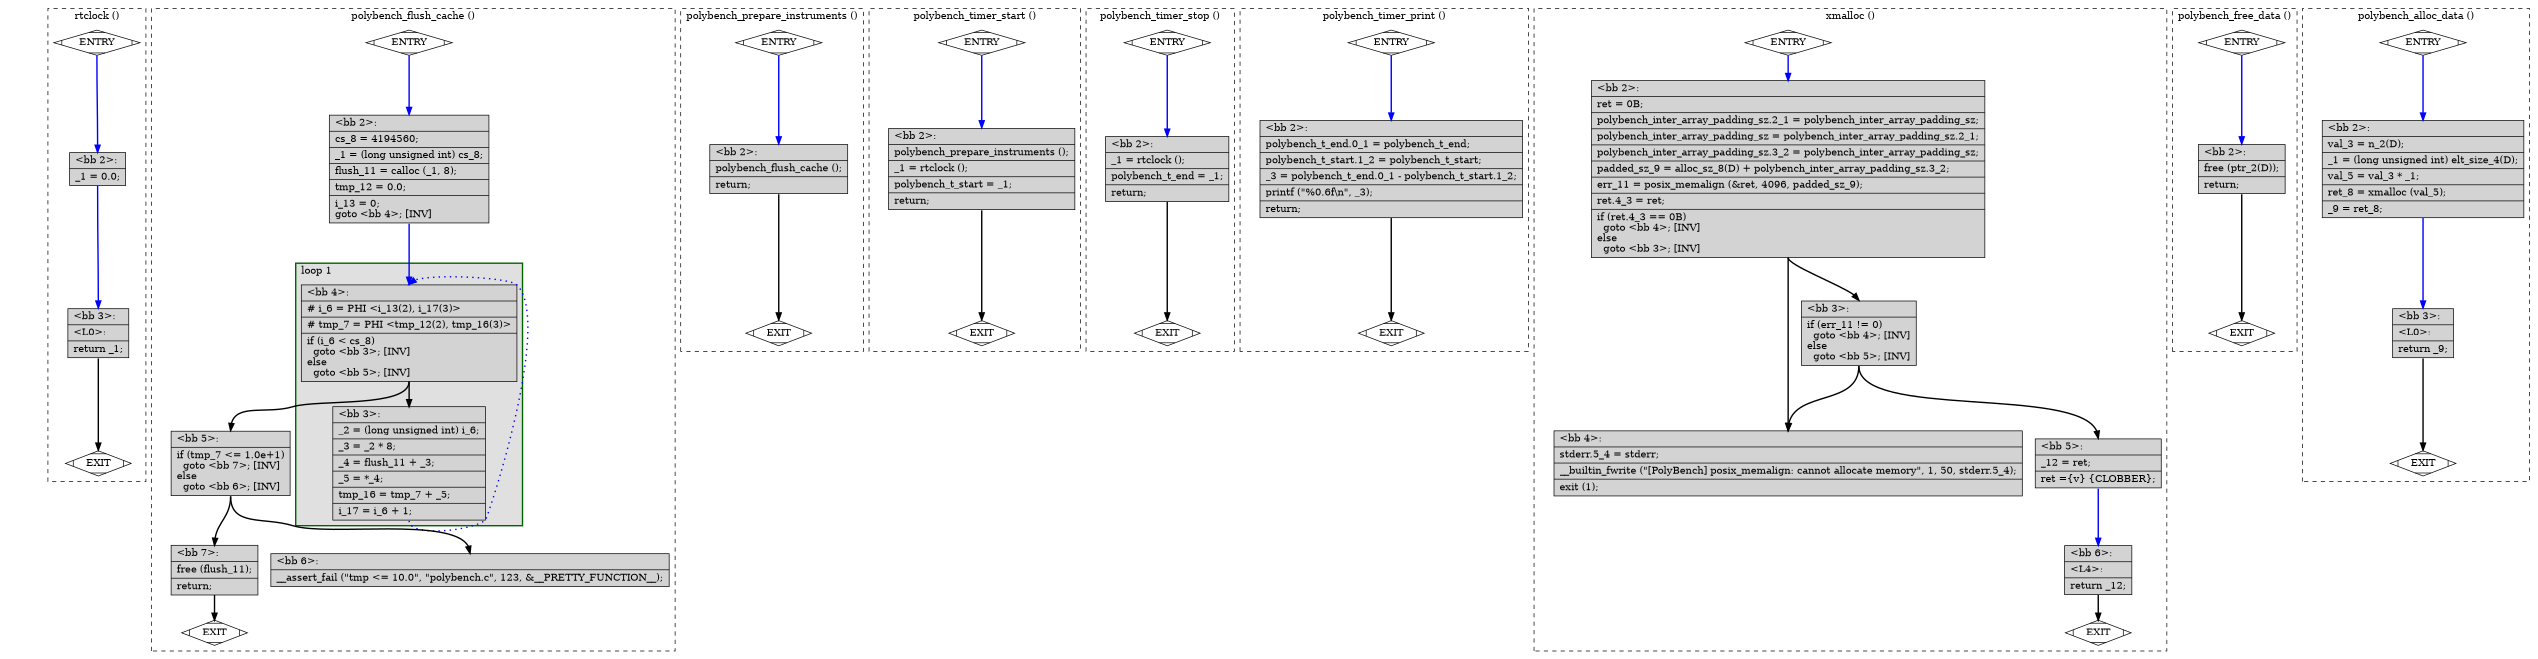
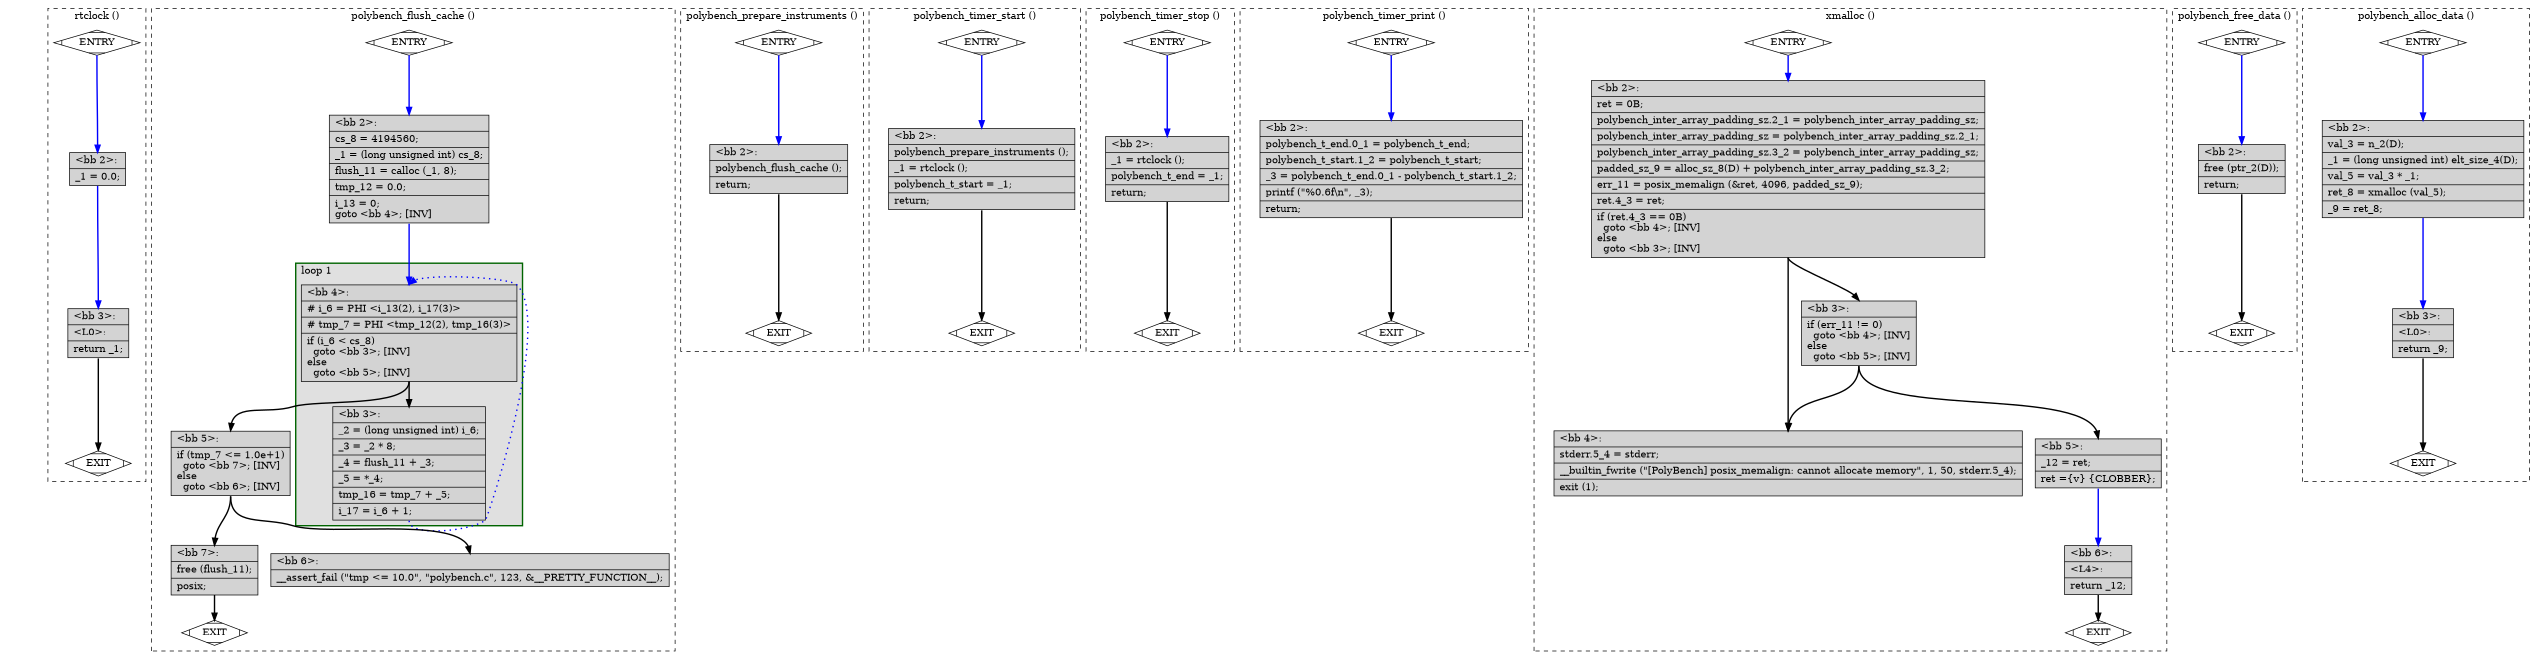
(195, 586) -> (192, 586)
